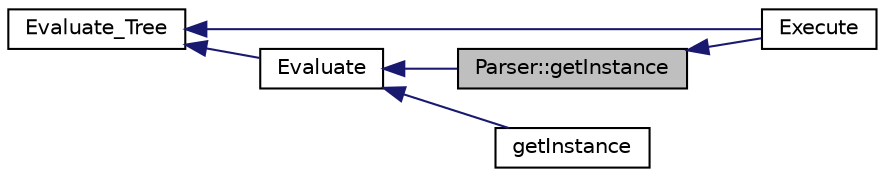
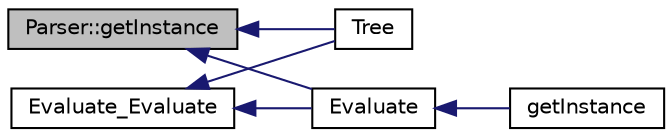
(97, 29) -> (123, 108)
(819, 29) -> (374, 29)
(431, 69) -> (270, 76)
